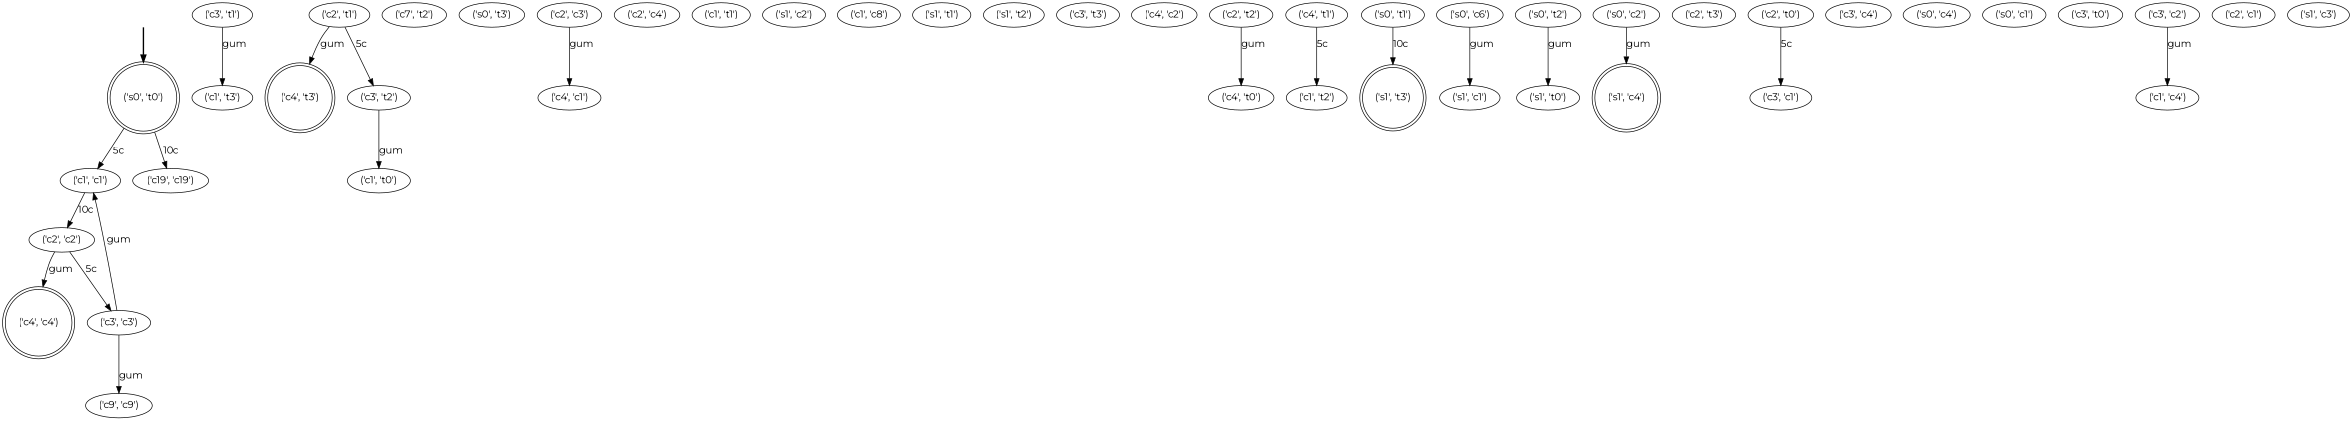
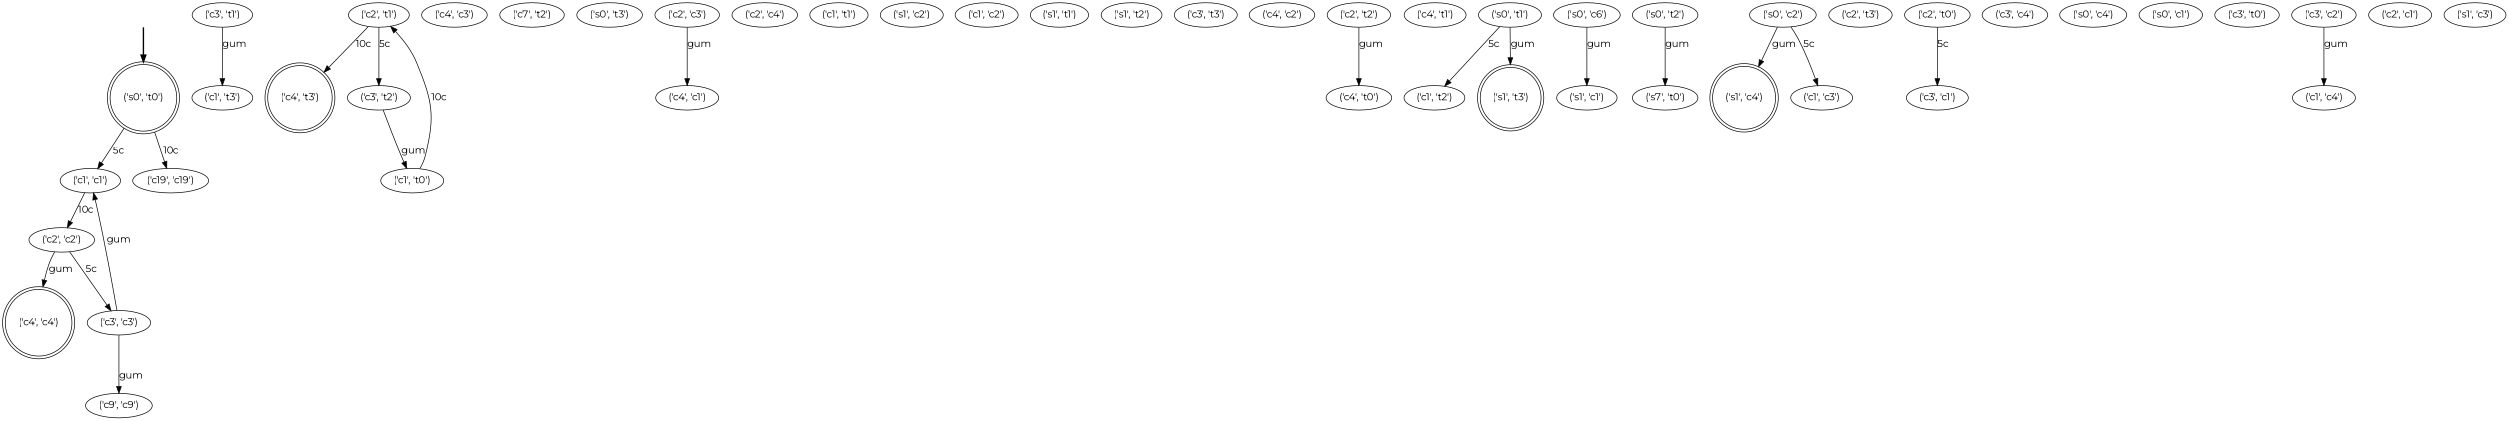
none -> (454, 15)
(869, 15) -> (987, 15)
(332, 45) -> (364, 45)
(1401, 45) -> (1523, 45)
(1317, 53) -> (1475, 54)
none -> (429, 97)
(1548, 98) -> (1665, 98)
none -> (1822, 98)
